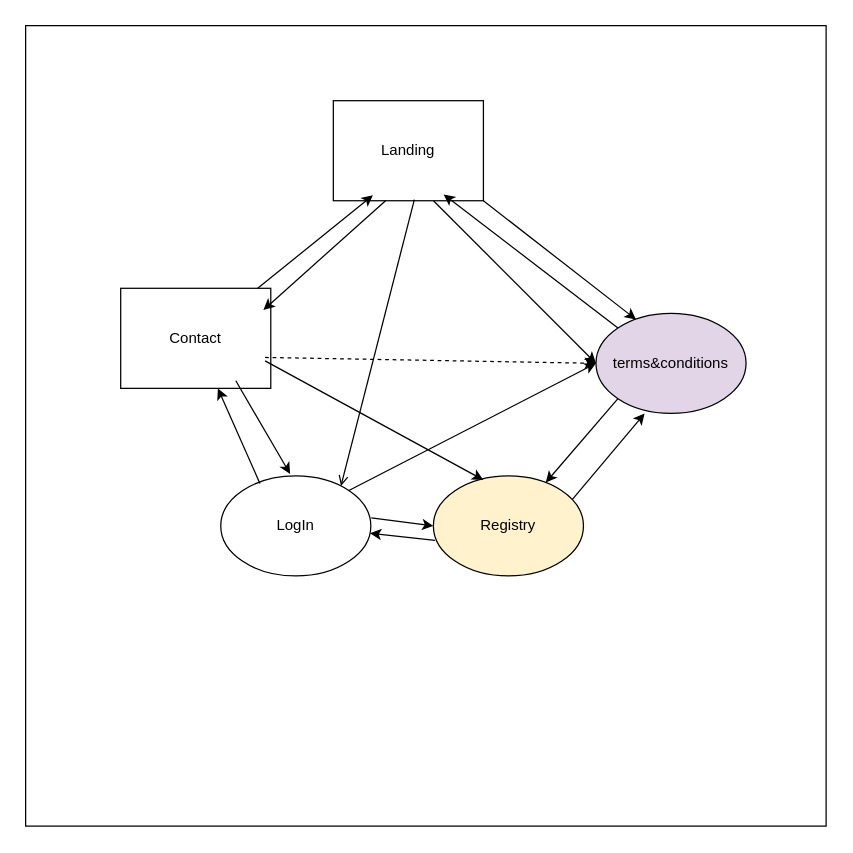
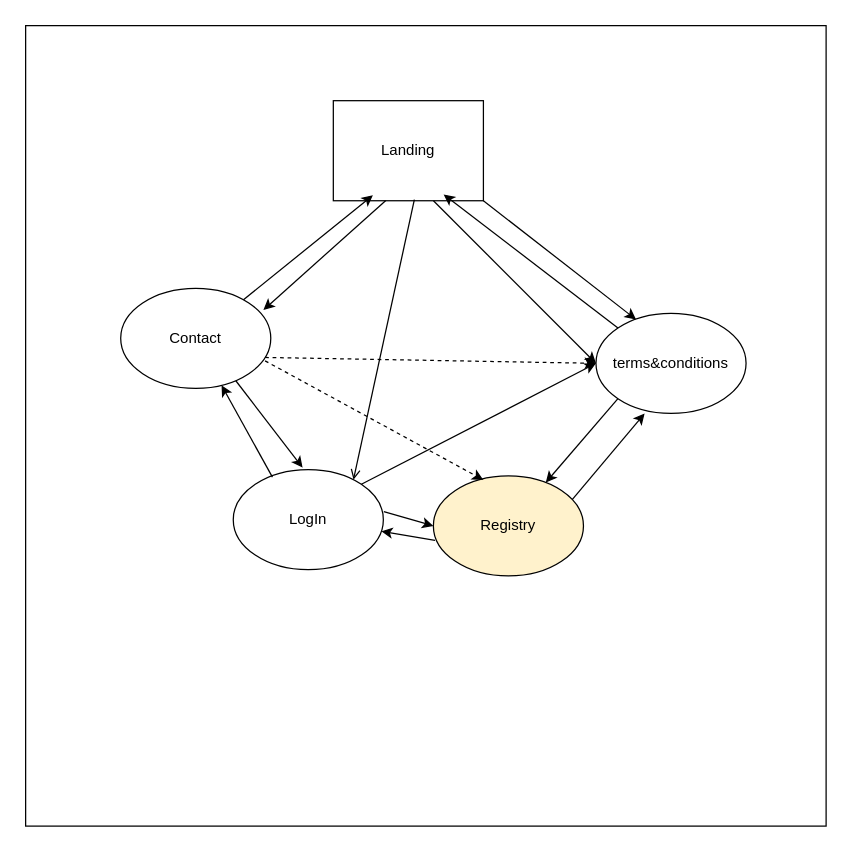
(196, 338) -> (196, 338)
(671, 363) -> (671, 363)
(371, 418) -> (371, 418)
(296, 526) -> (308, 519)
